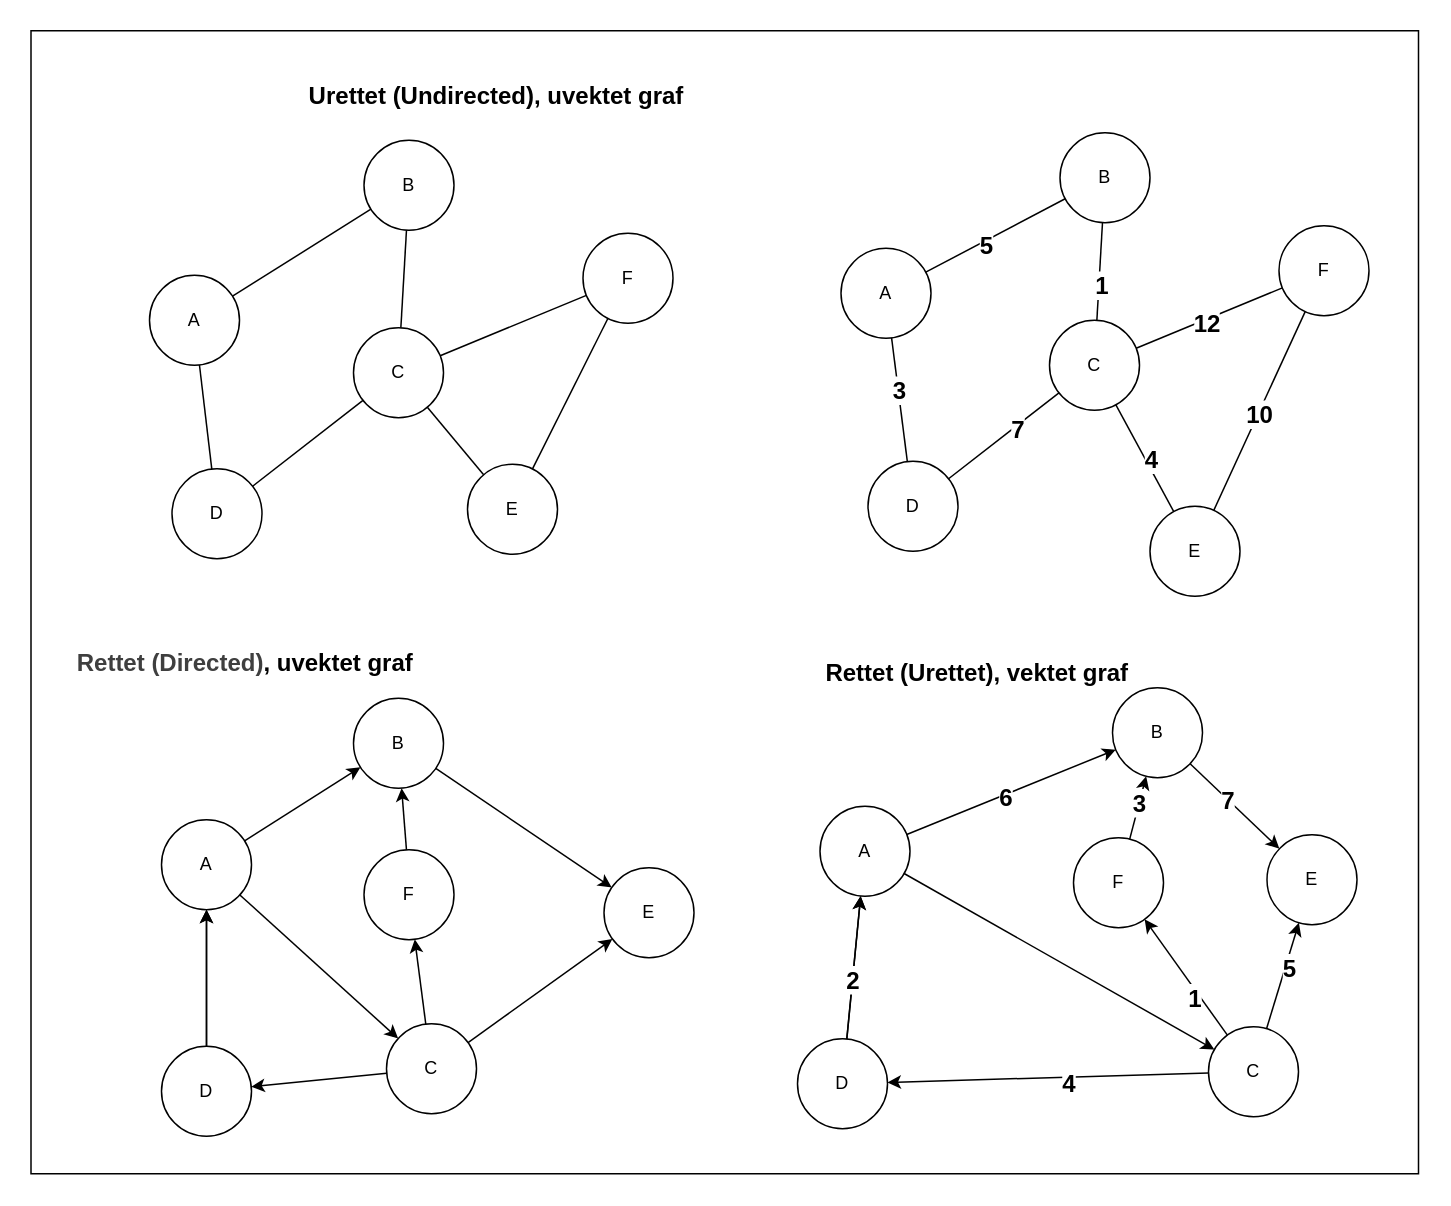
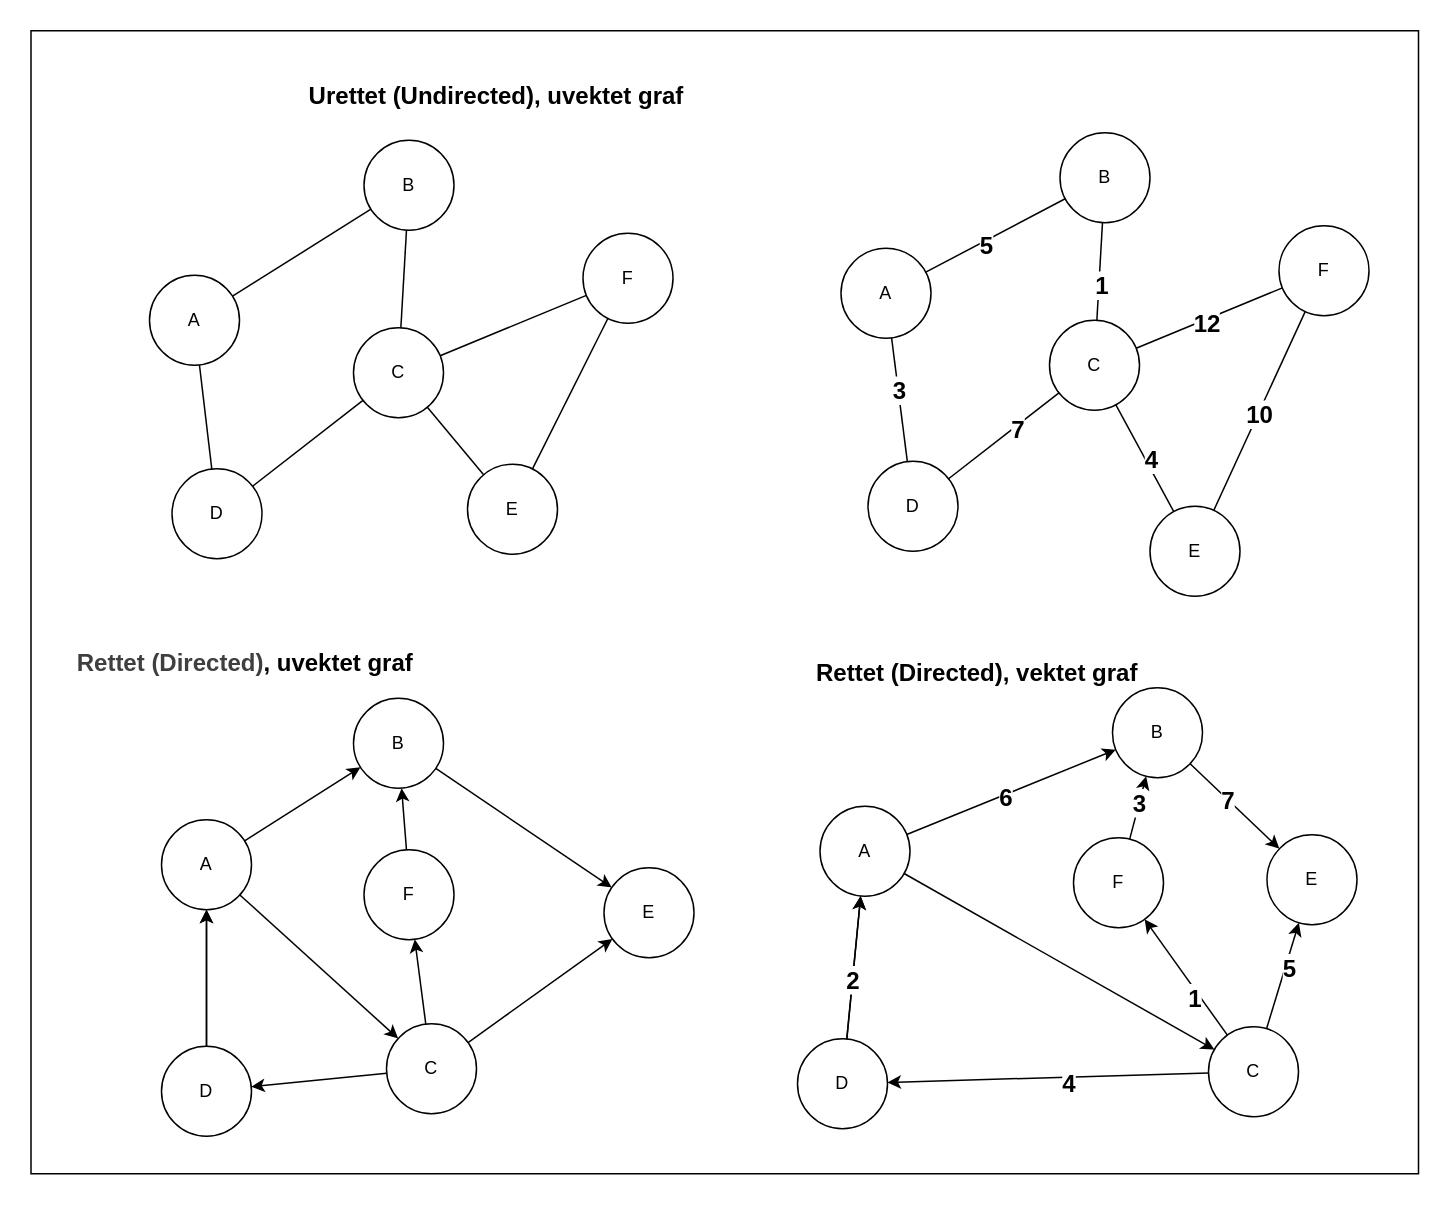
(977, 673) -> (977, 673)
